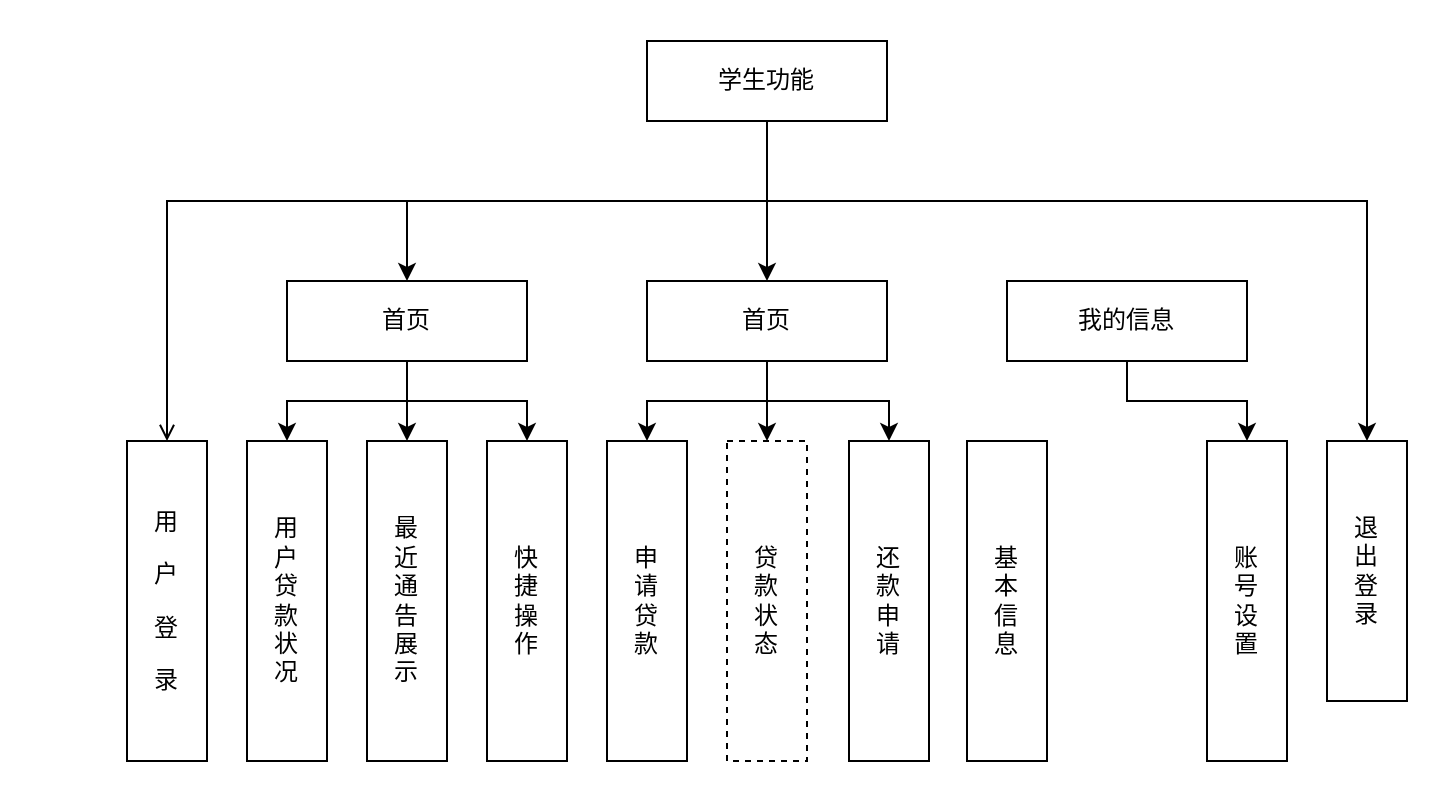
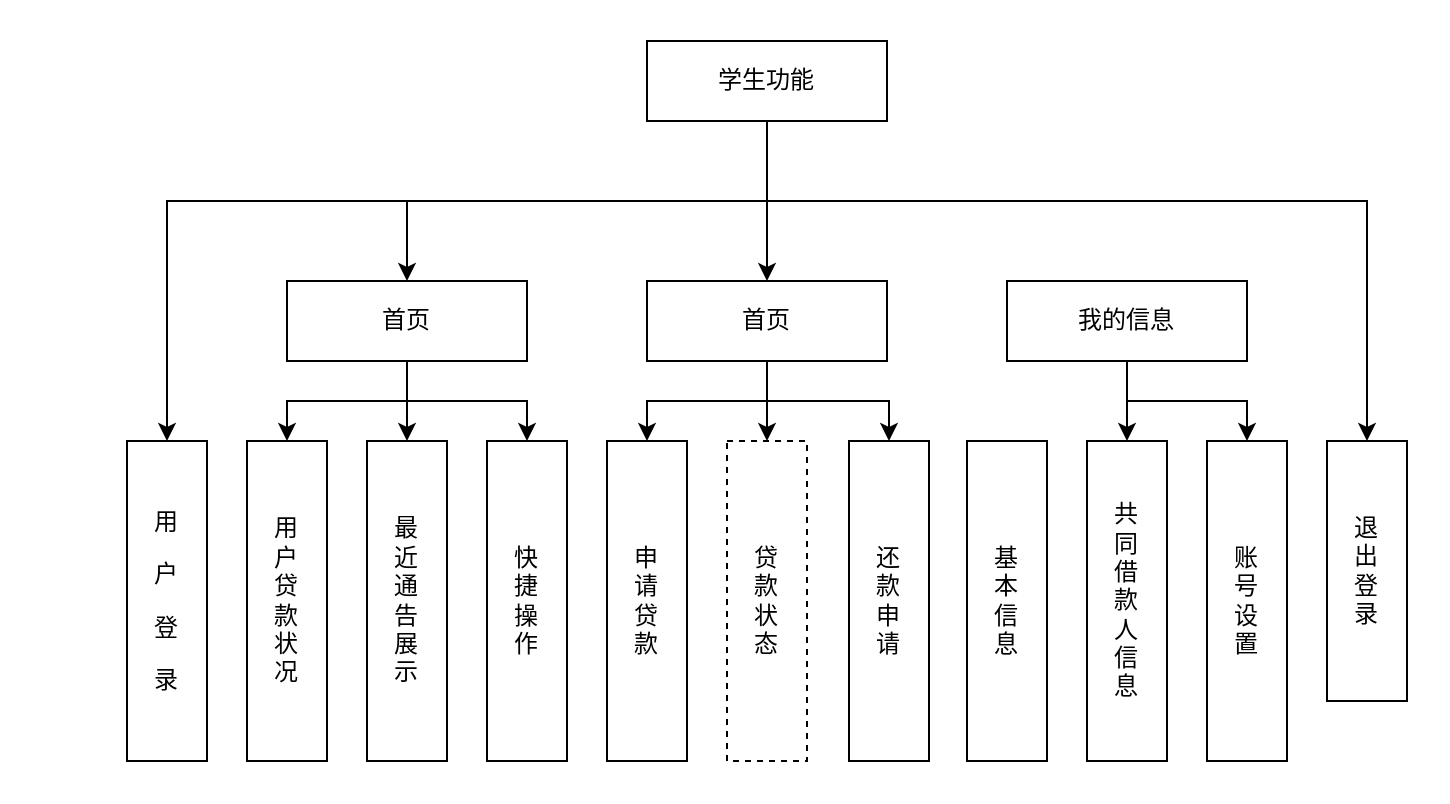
none -> (1127, 416)
(167, 429) -> (167, 426)
none -> (1127, 601)
